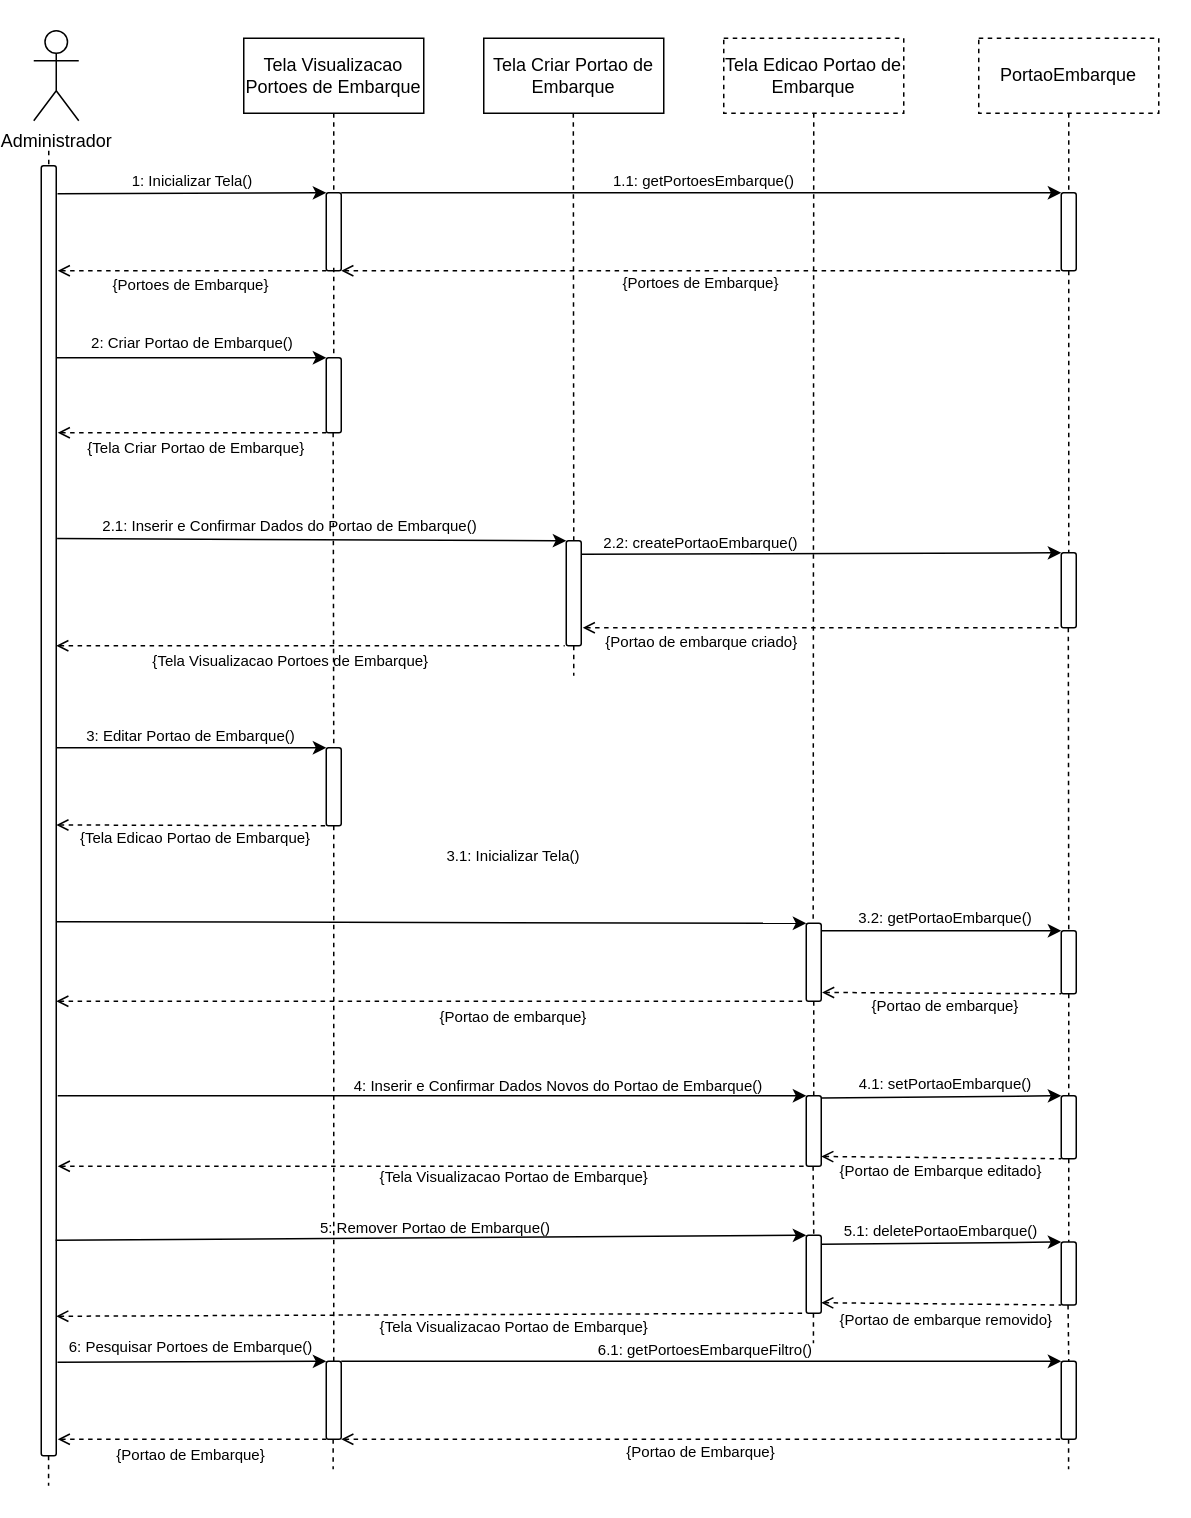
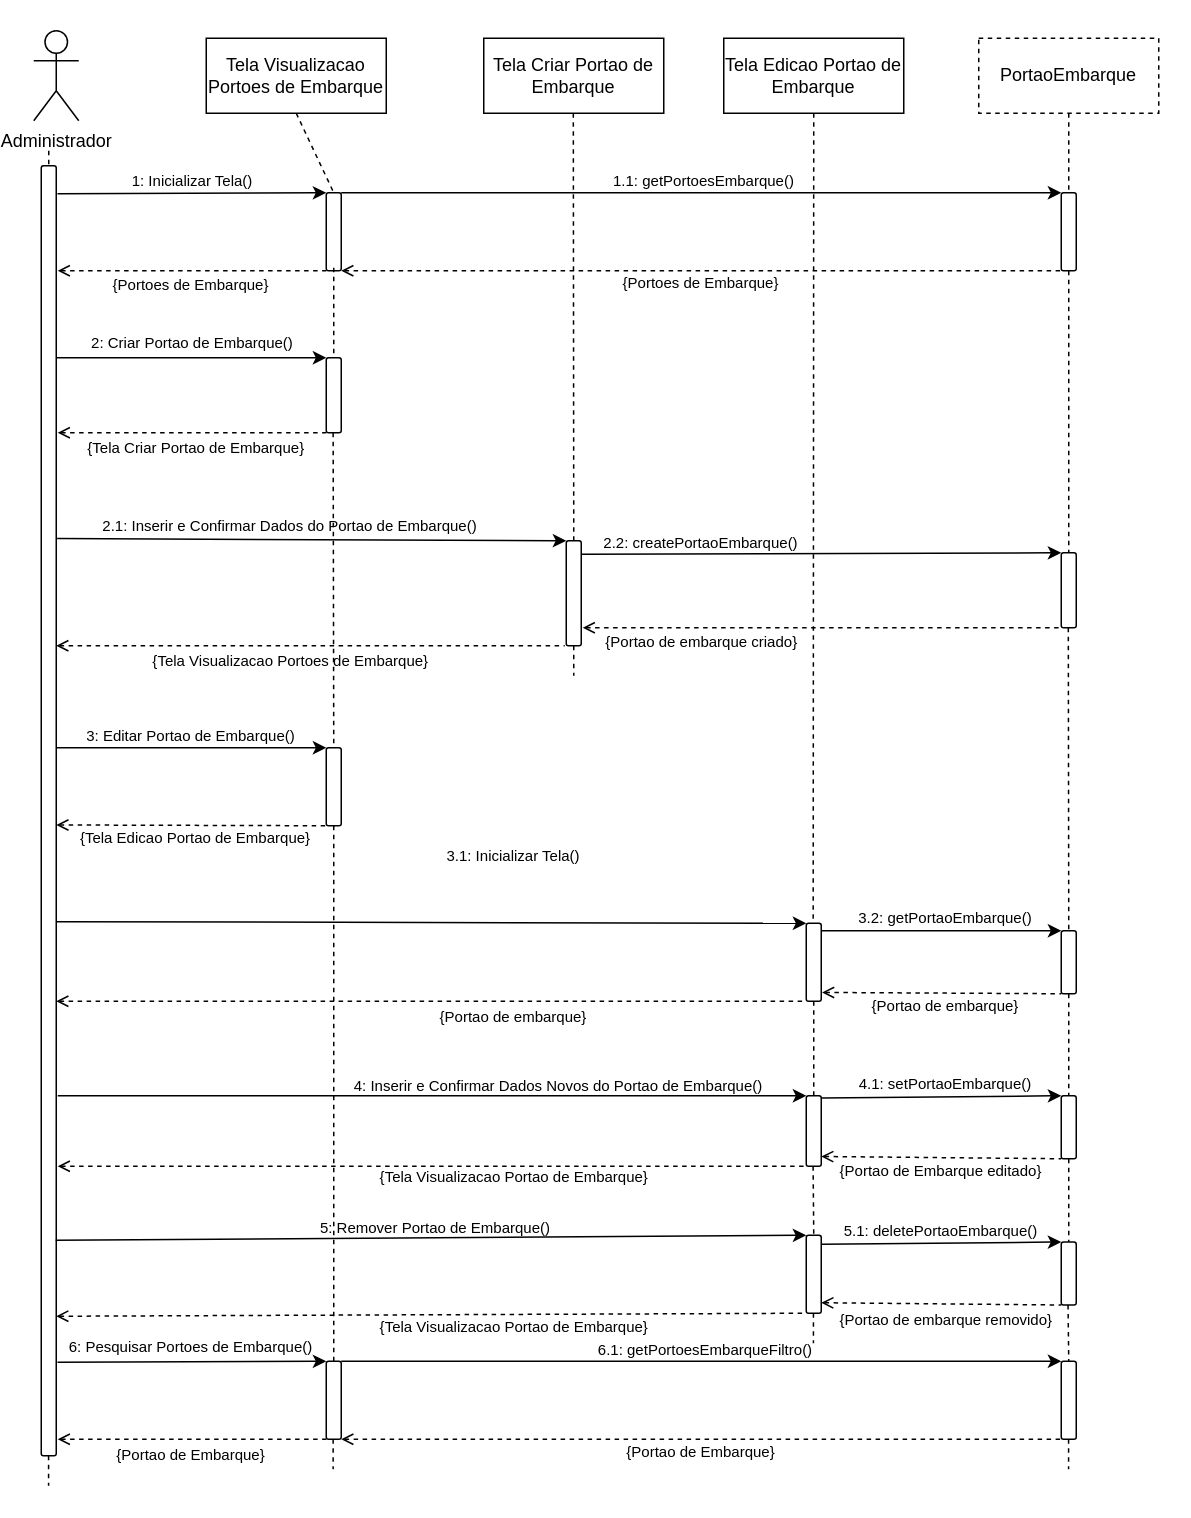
(334, 76) -> (296, 76)
(814, 76) -> (814, 76)
